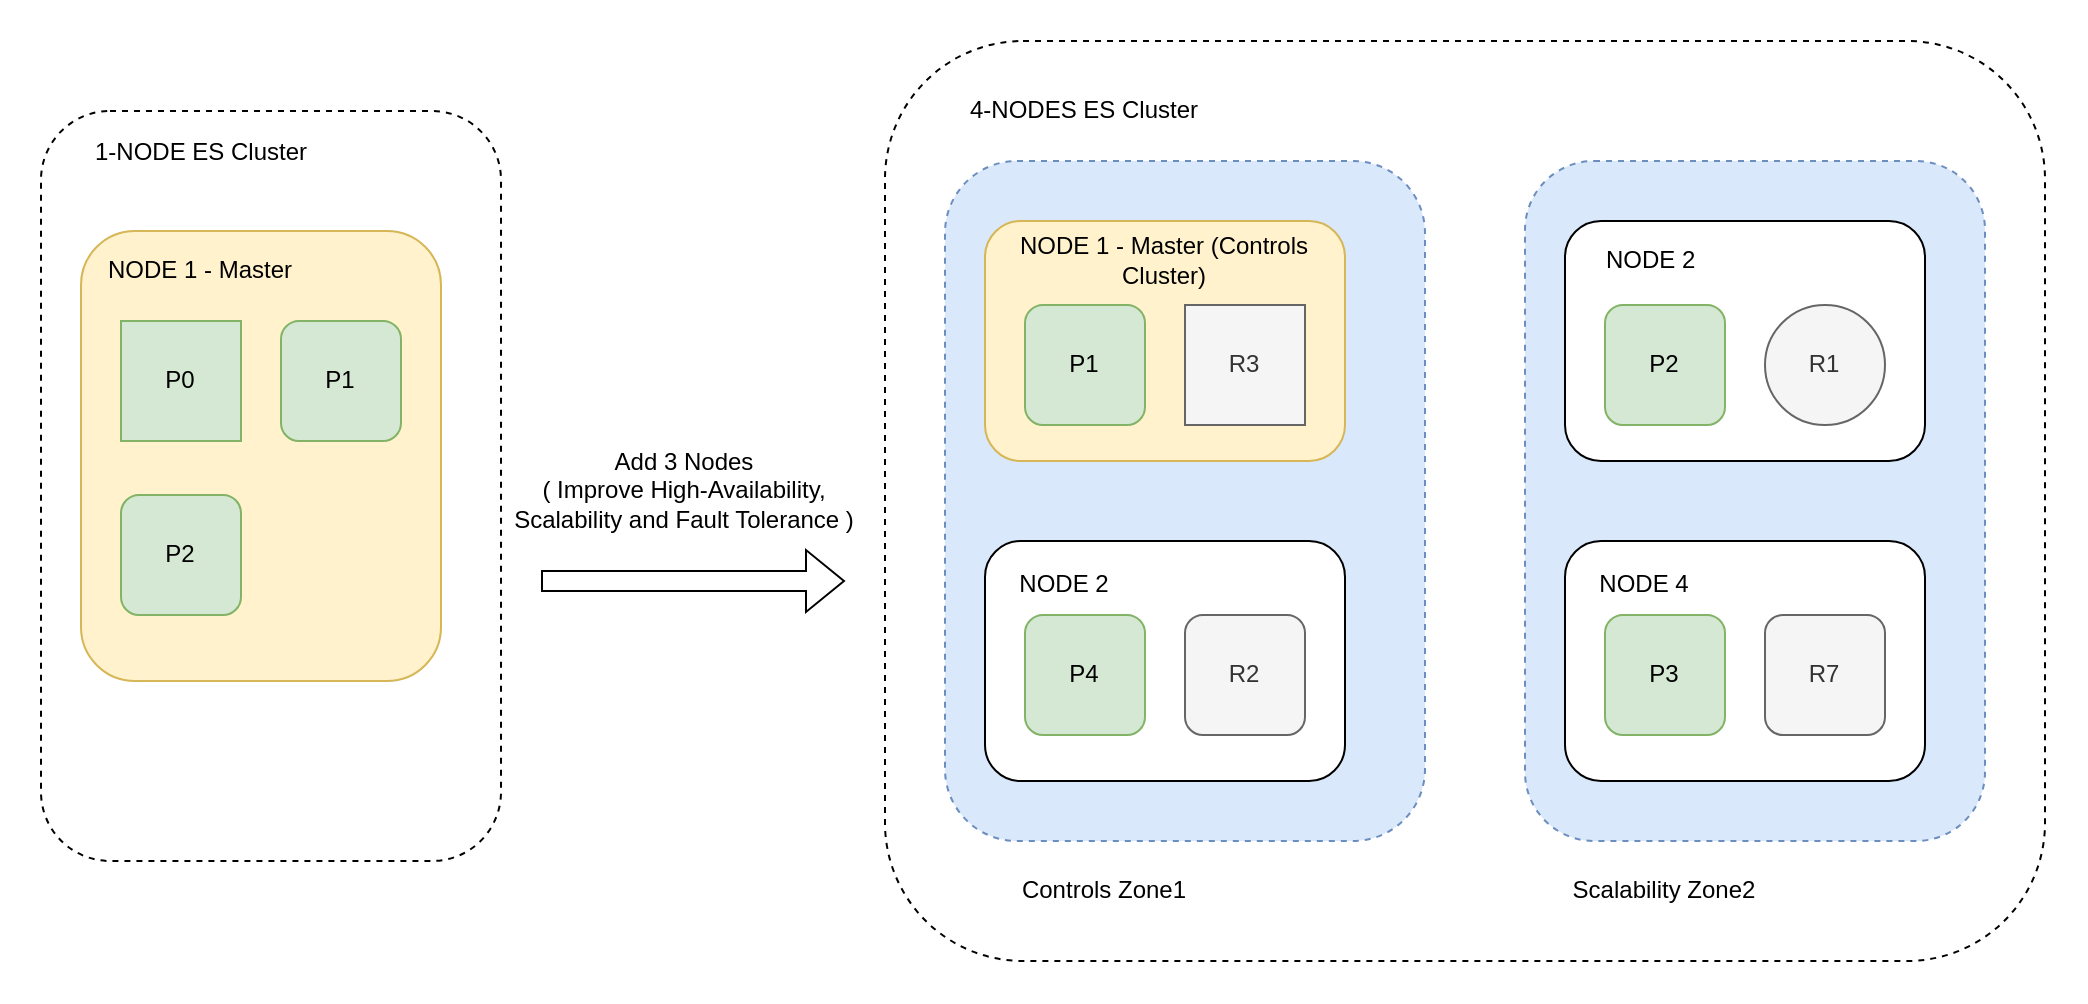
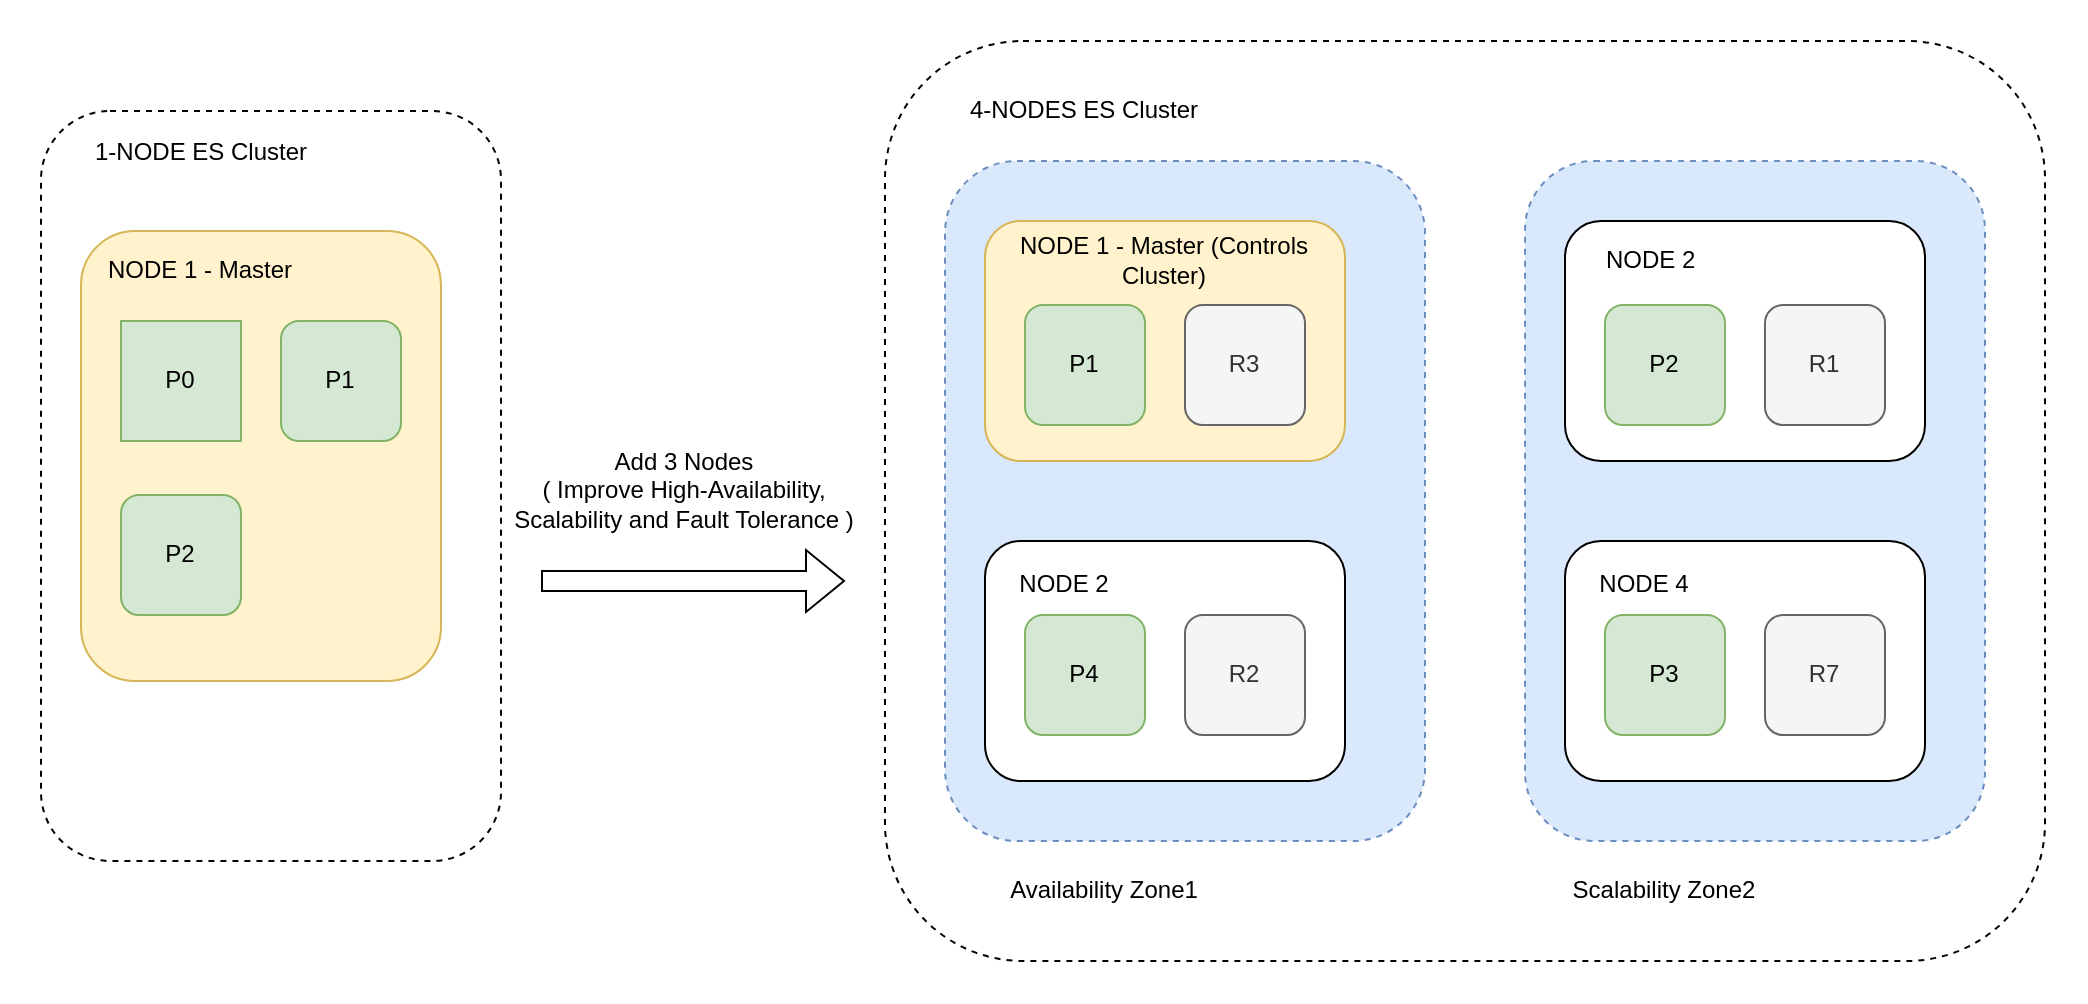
(1245, 365) -> (1245, 365)
(1825, 365) -> (1825, 365)
(1105, 891) -> (1105, 891)
